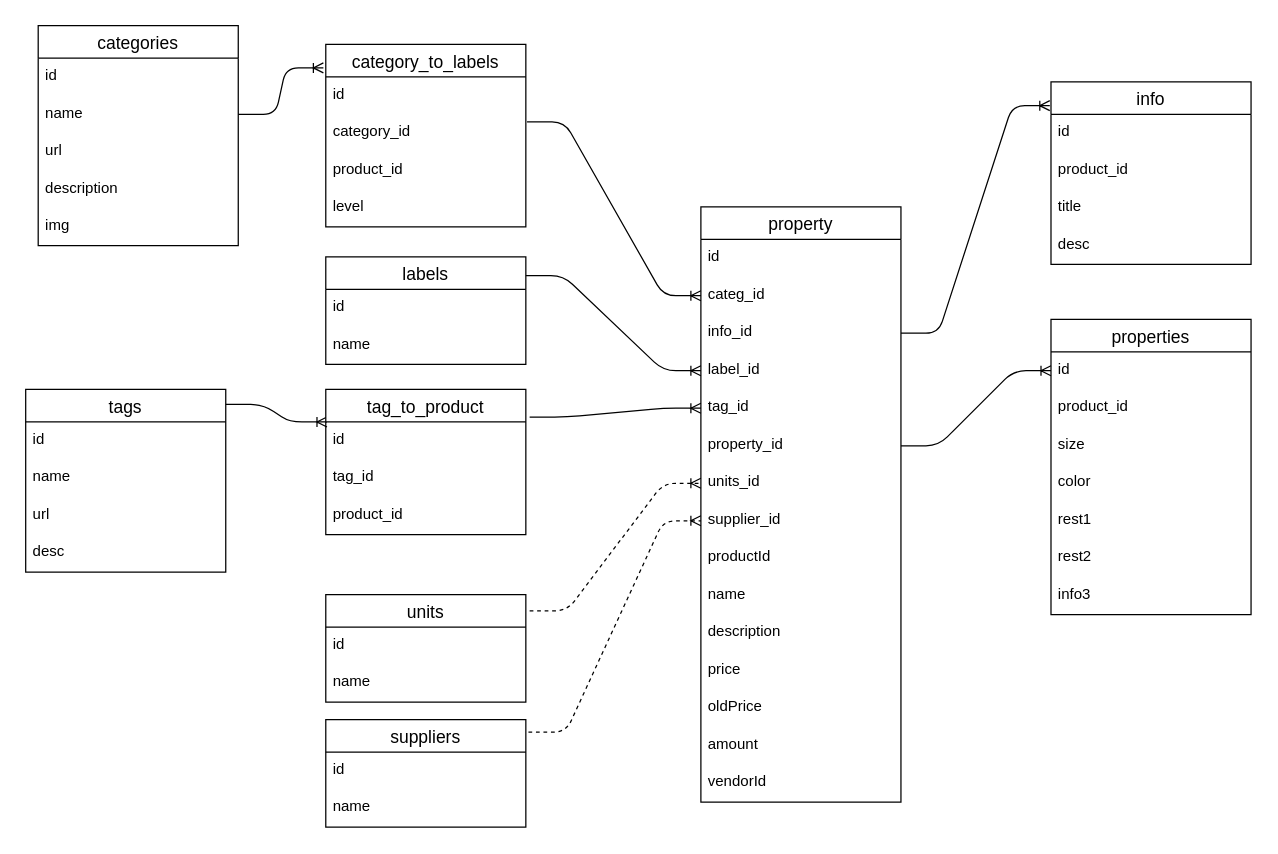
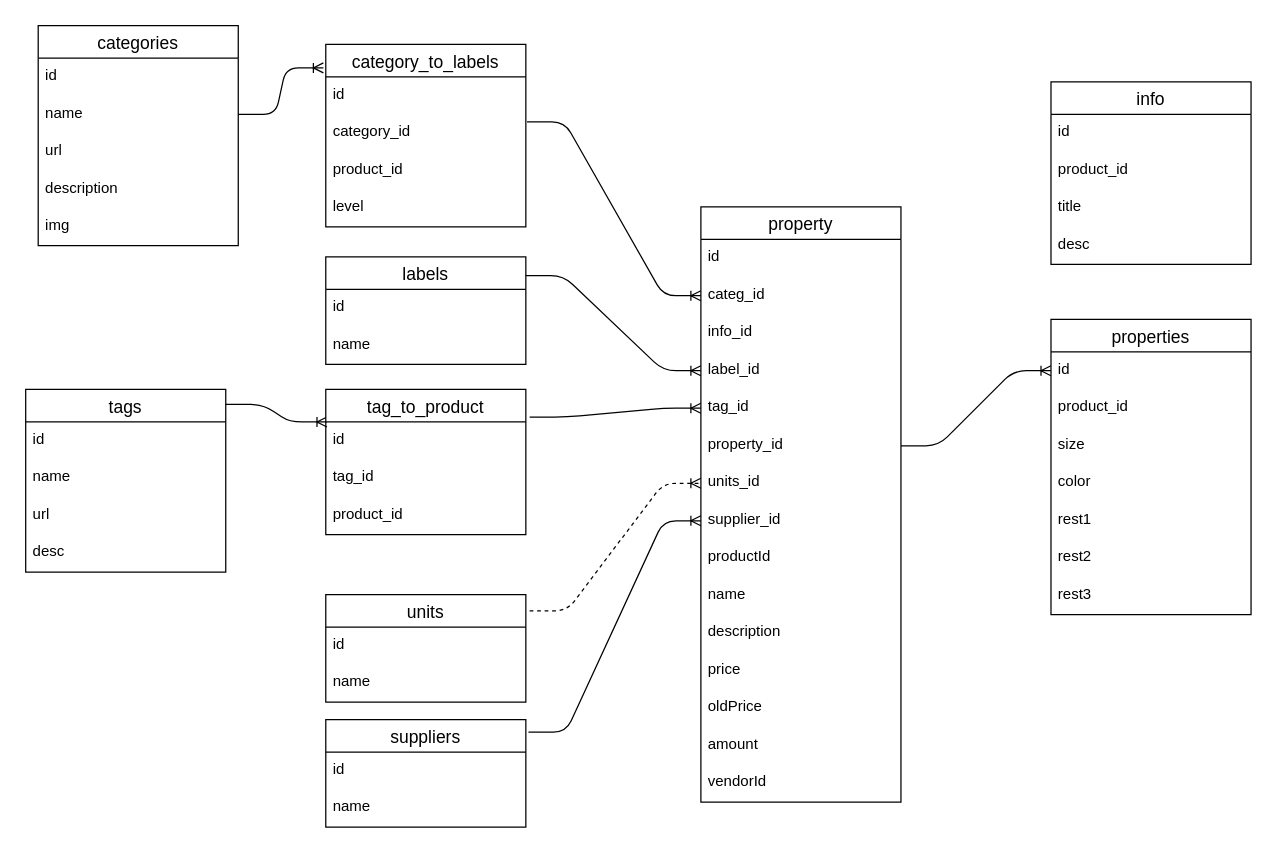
(975, 219) -> none
(1077, 594) -> (1079, 594)
(614, 627) -> (614, 627)
